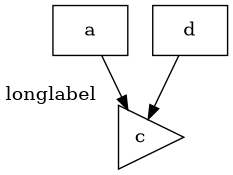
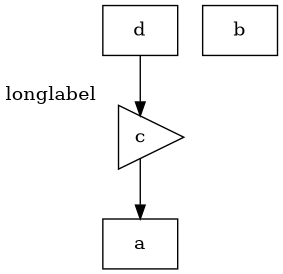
none -> (240, 30)
(112, 76) -> (140, 182)
